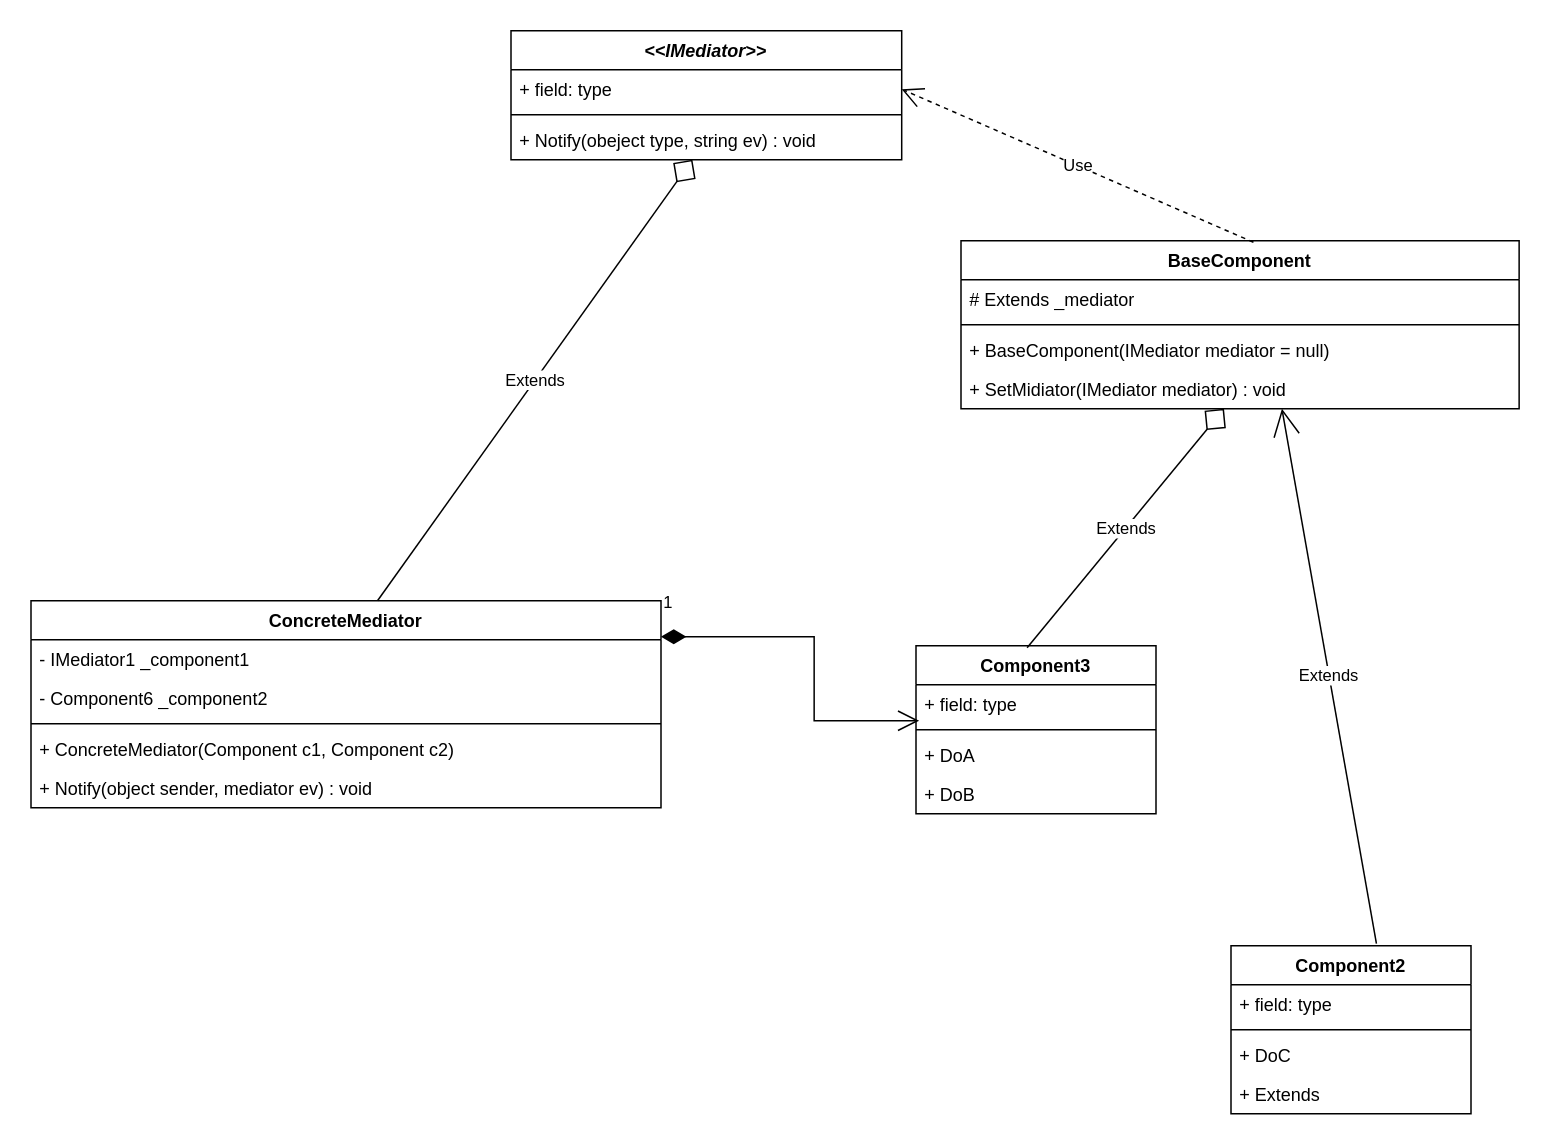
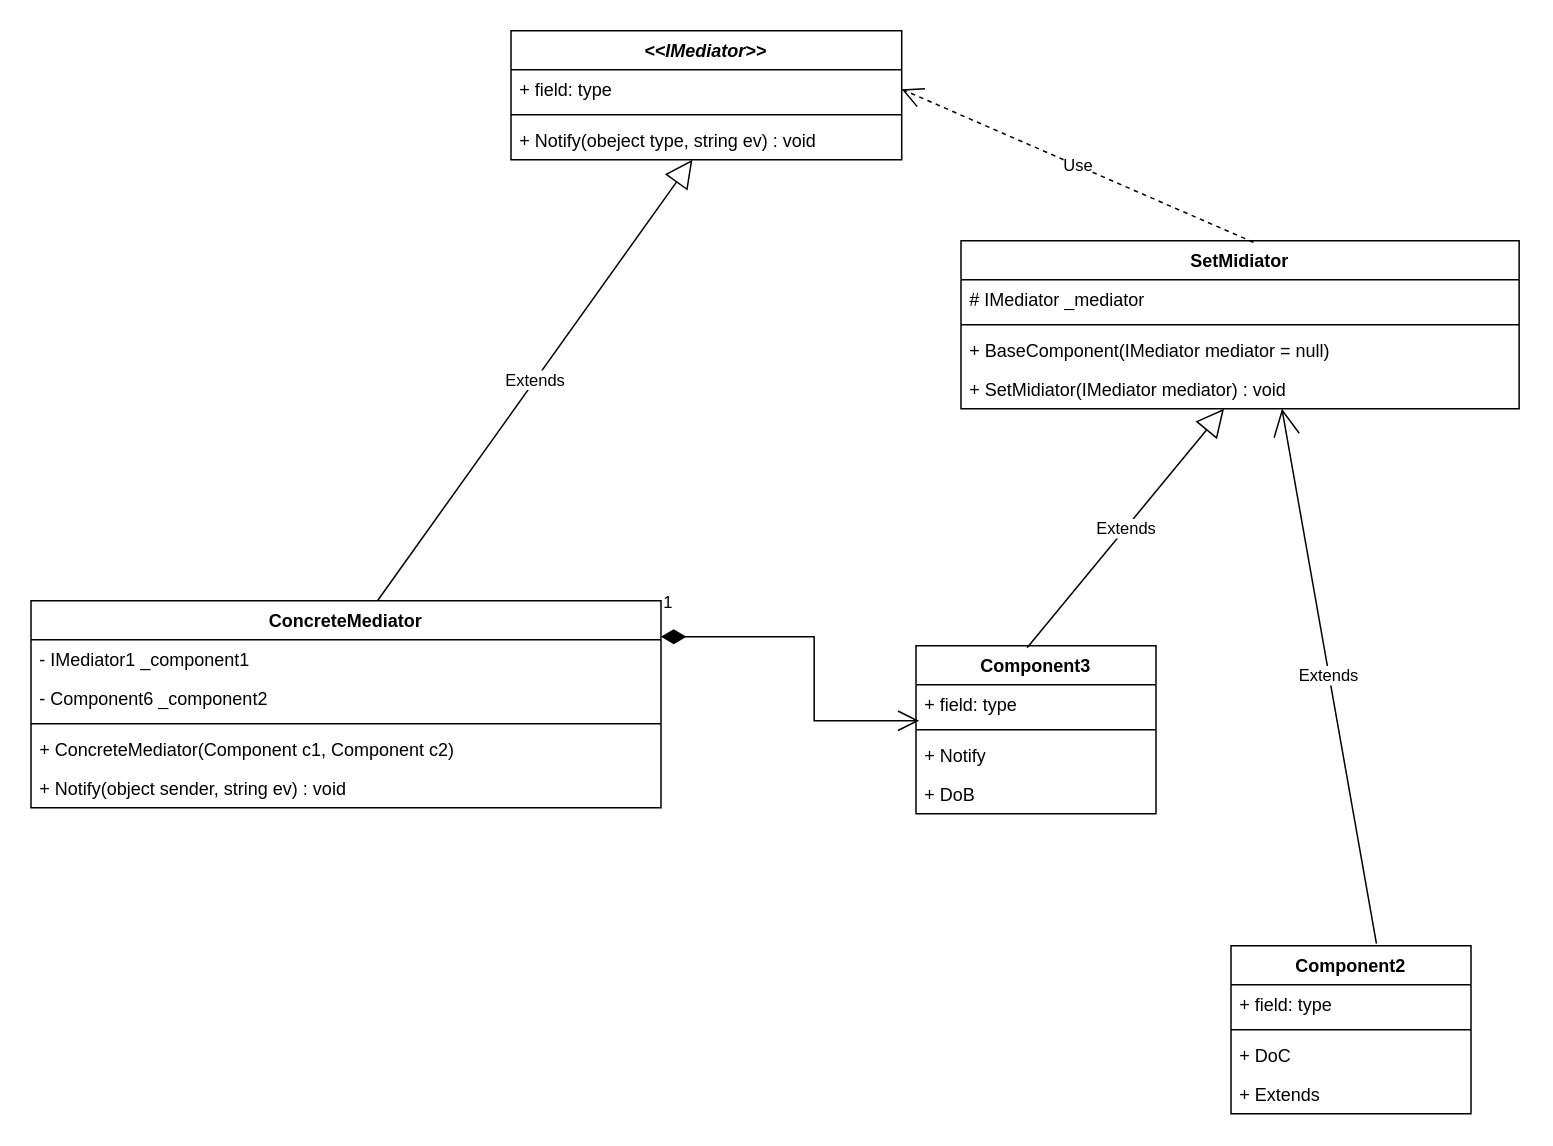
(676, 183) -> (675, 183)
(1240, 262) -> (1240, 262)
(1058, 301) -> (1066, 301)
(1206, 431) -> (1205, 431)
(948, 757) -> (960, 757)
(231, 790) -> (221, 790)
